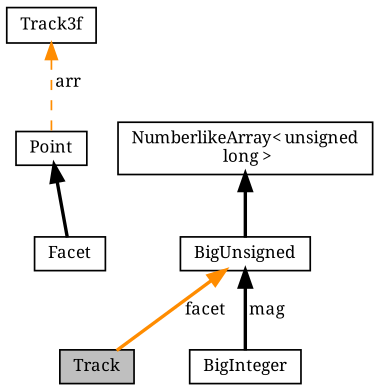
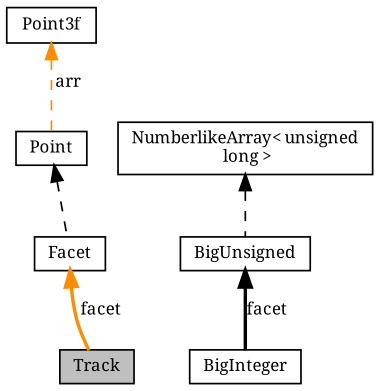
(51, 25) -> (51, 25)
(62, 209) -> (62, 209)
(245, 214) -> (245, 214)
(266, 310) -> (266, 310)
(164, 316) -> (77, 320)
